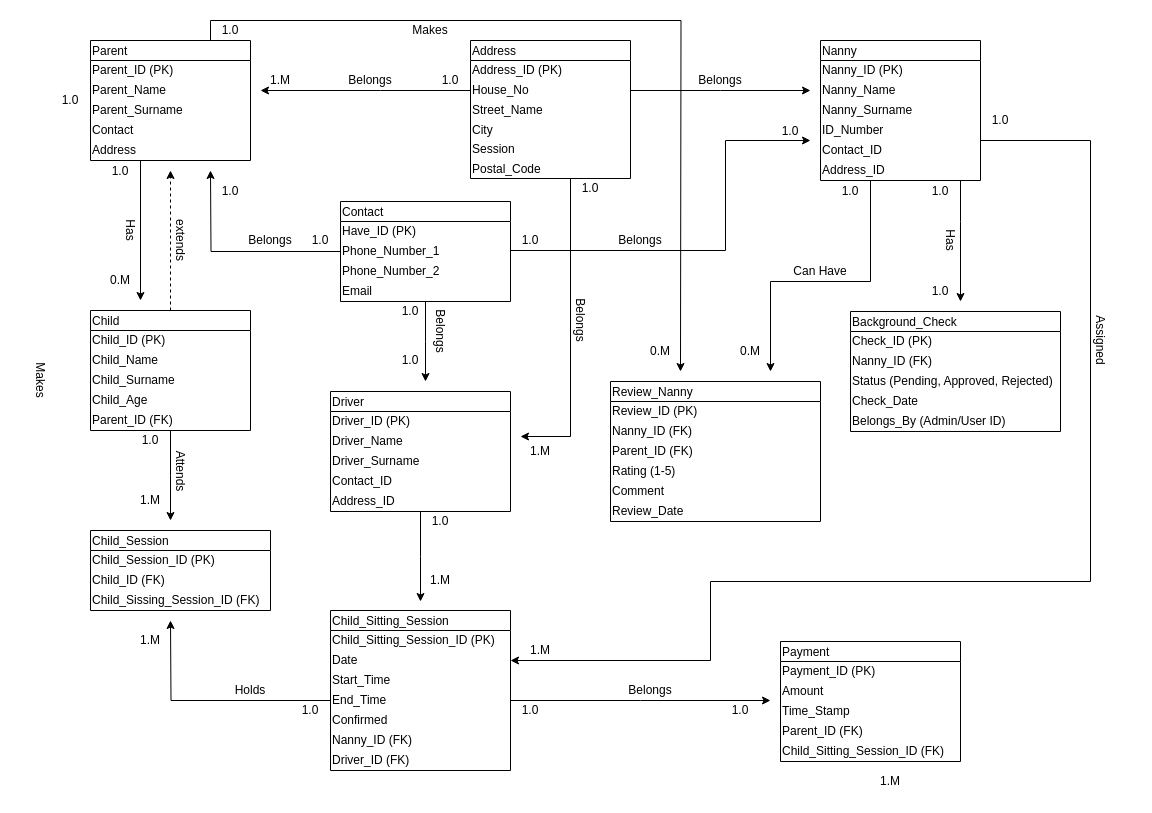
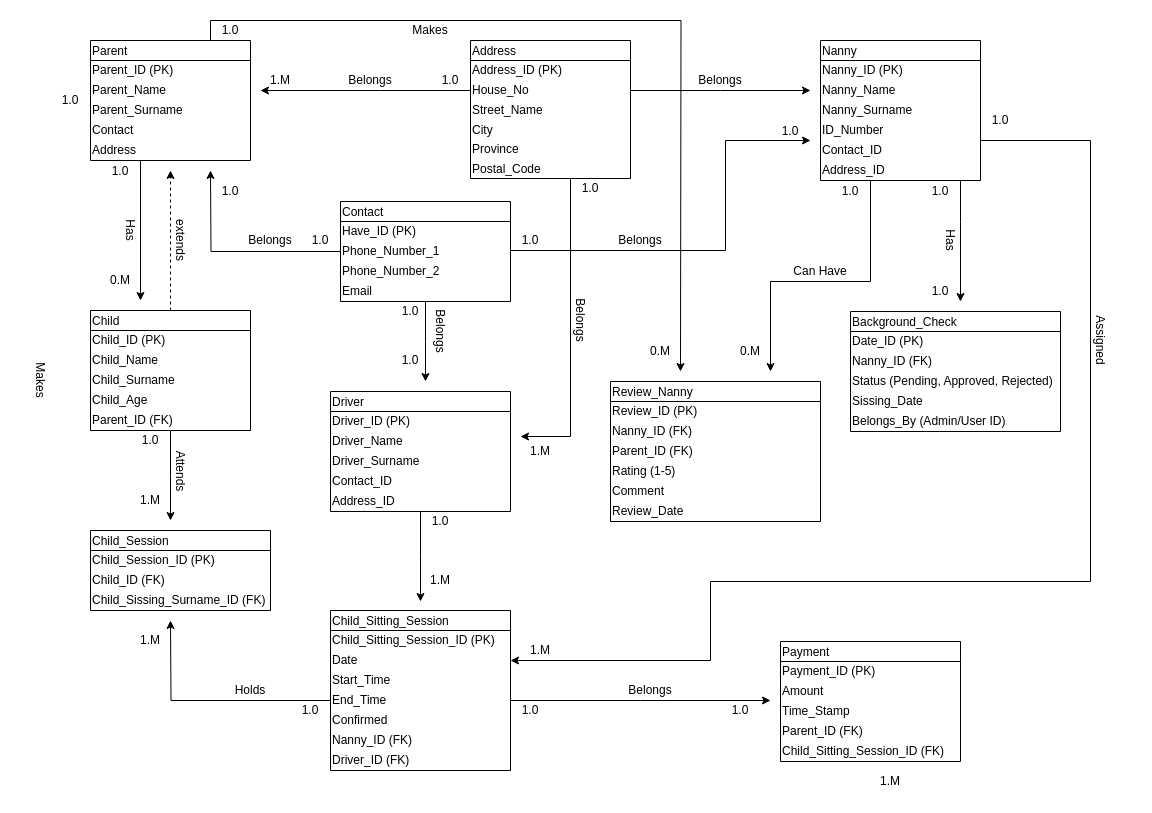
(494, 150) -> (498, 150)
(895, 342) -> (891, 342)
(886, 402) -> (890, 402)
(181, 601) -> (182, 601)
